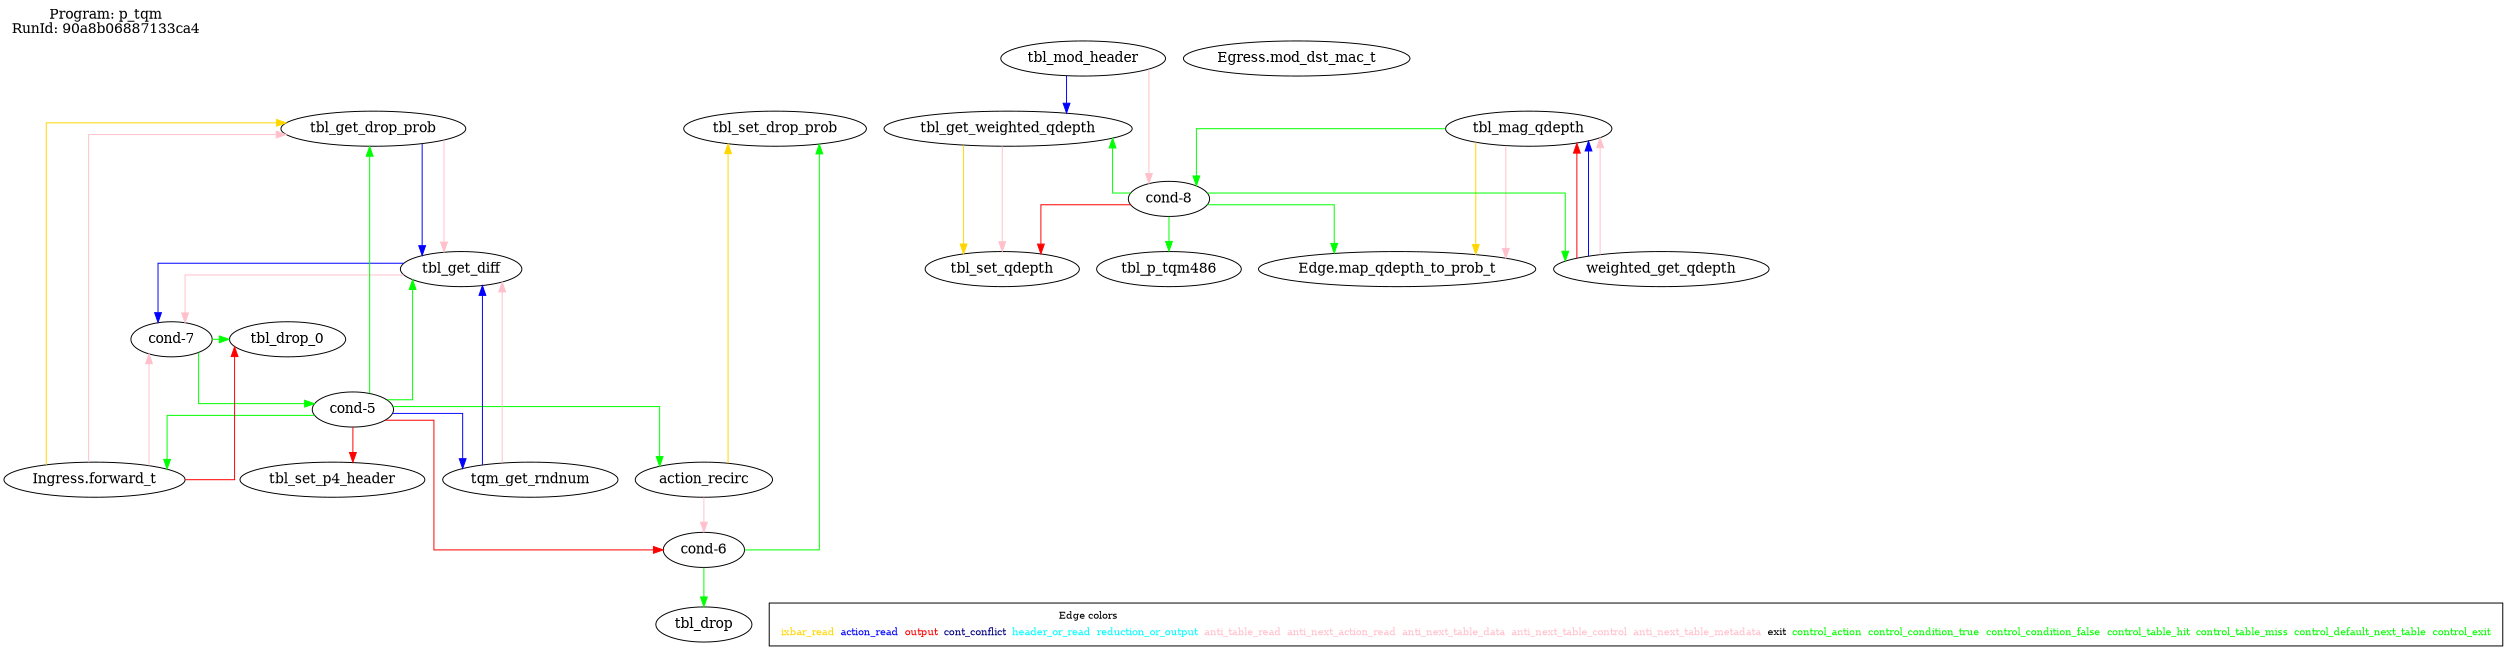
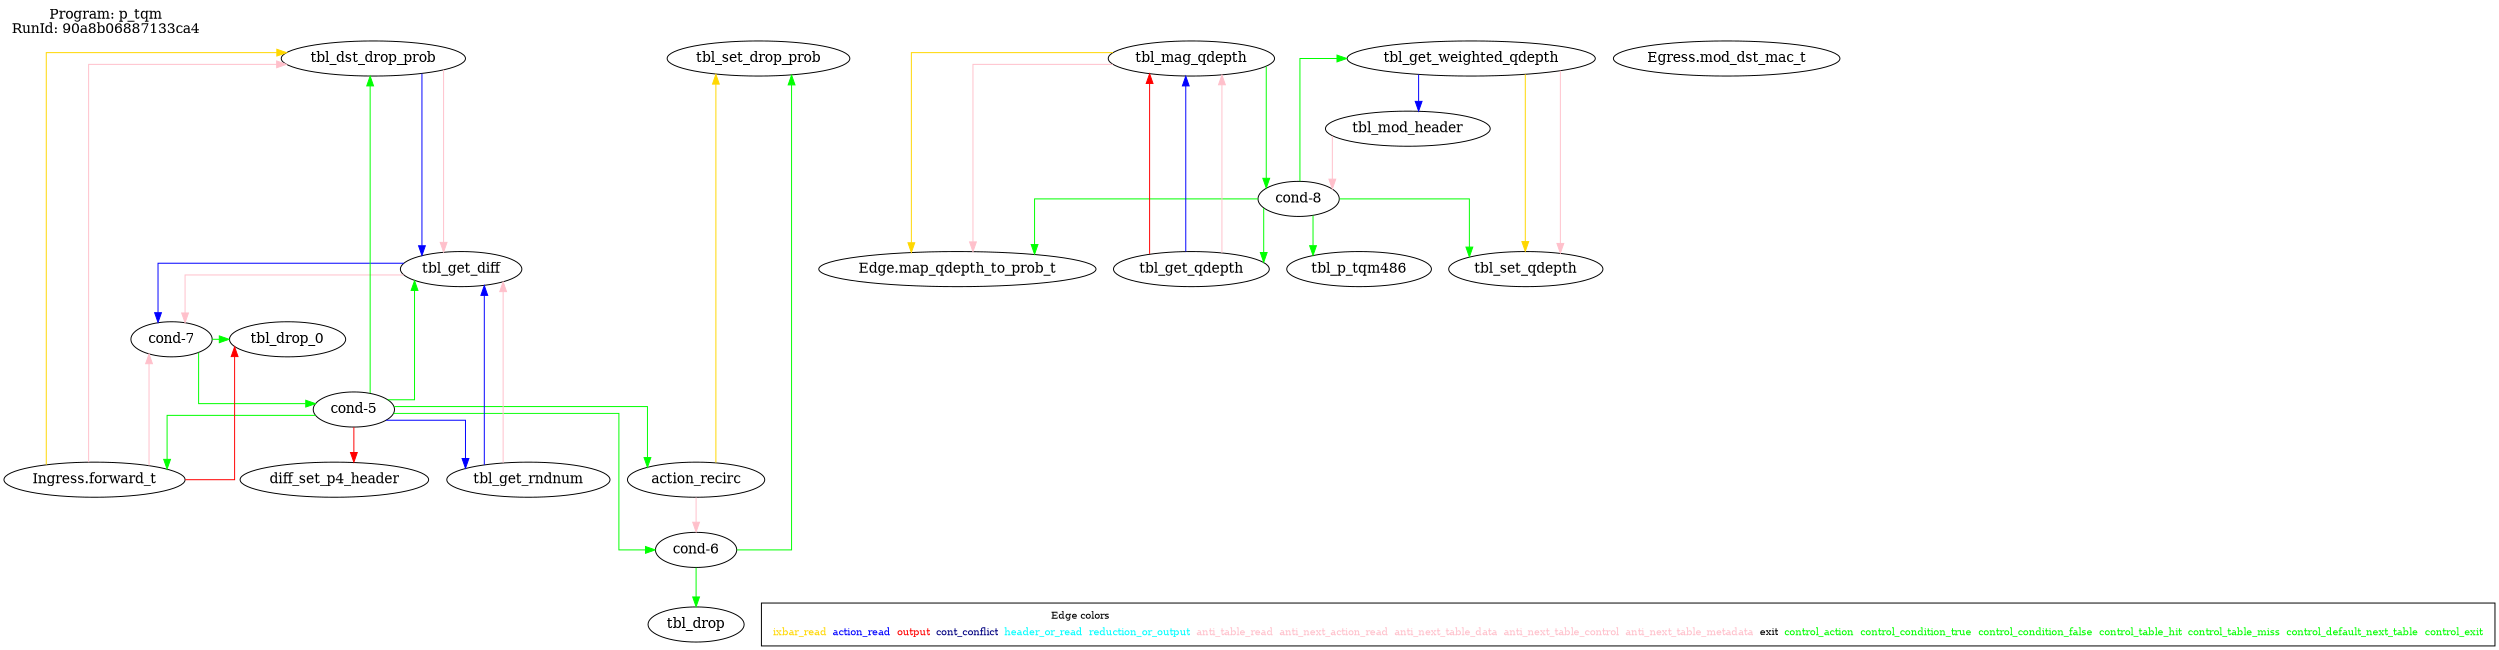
(1067, 90) -> (1419, 88)
(373, 129) -> (373, 59)
(1066, 205) -> (1429, 199)
(1661, 269) -> (1191, 269)
(332, 480) -> (334, 480)
(530, 480) -> (528, 480)
(455, 550) -> (588, 413)
